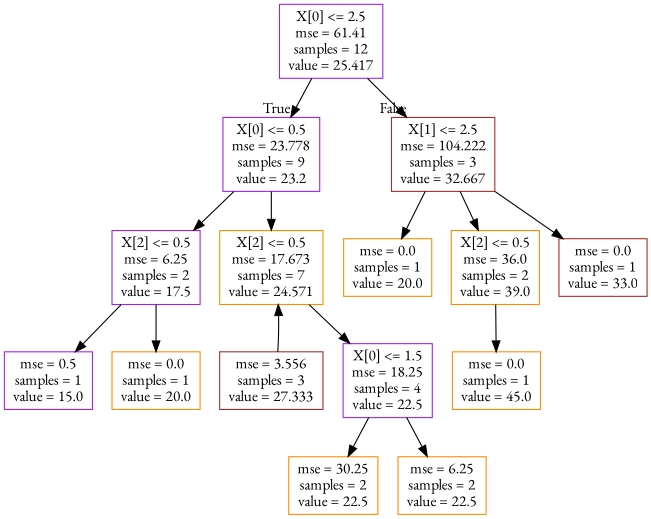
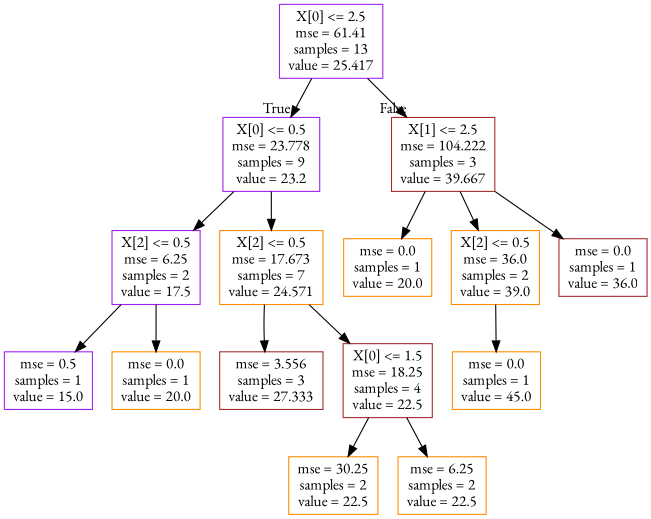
(331, 41) -> (331, 41)
(443, 154) -> (443, 154)
(603, 268) -> (603, 268)
(279, 334) -> (264, 323)
(388, 381) -> (388, 381)
